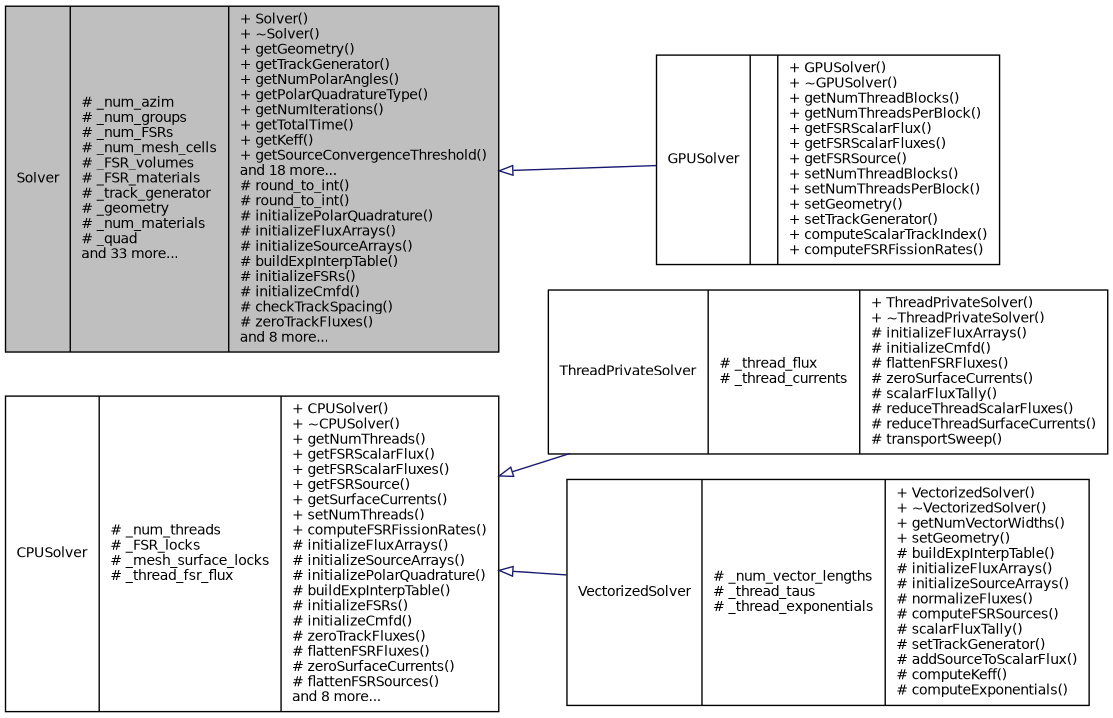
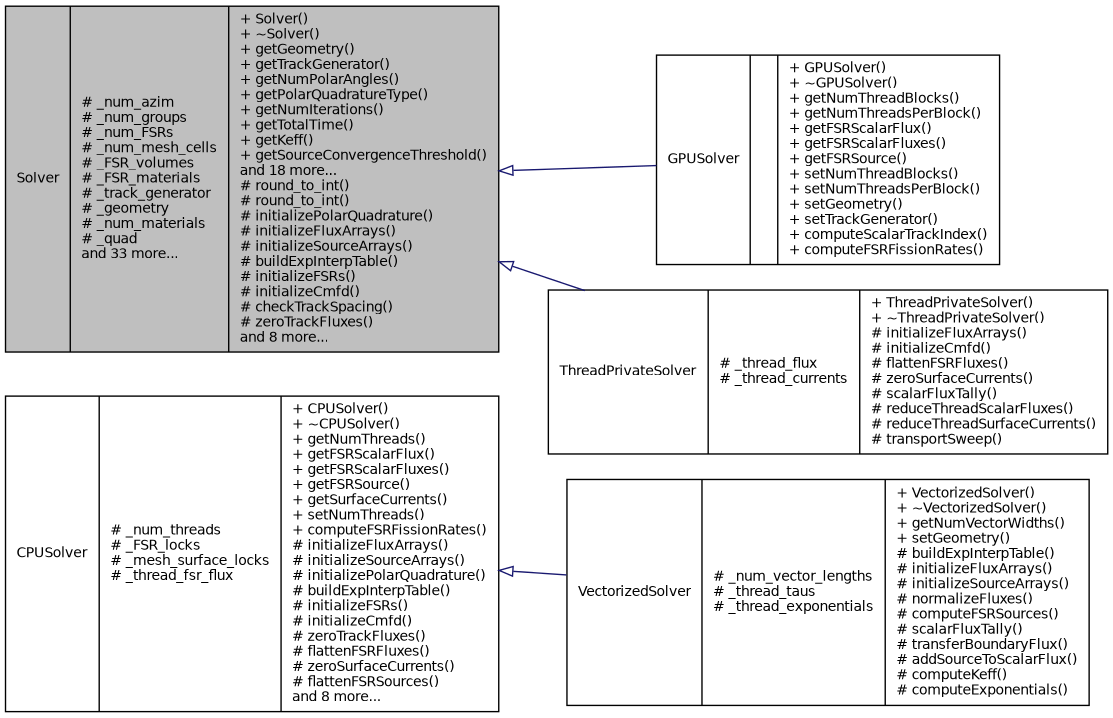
(541, 463) -> (549, 278)
(971, 645) -> (982, 645)
